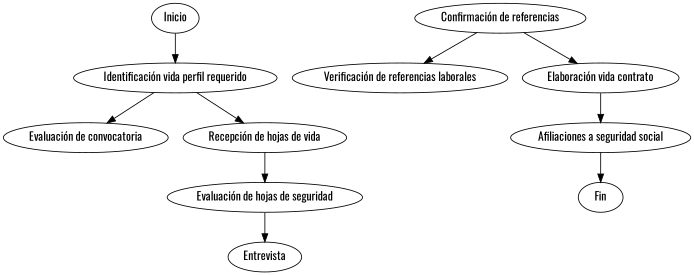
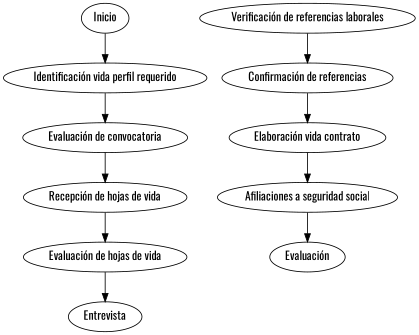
(454, 46) -> (307, 44)
(217, 105) -> (105, 163)
(265, 197) -> (105, 257)
(601, 197) -> (307, 257)
